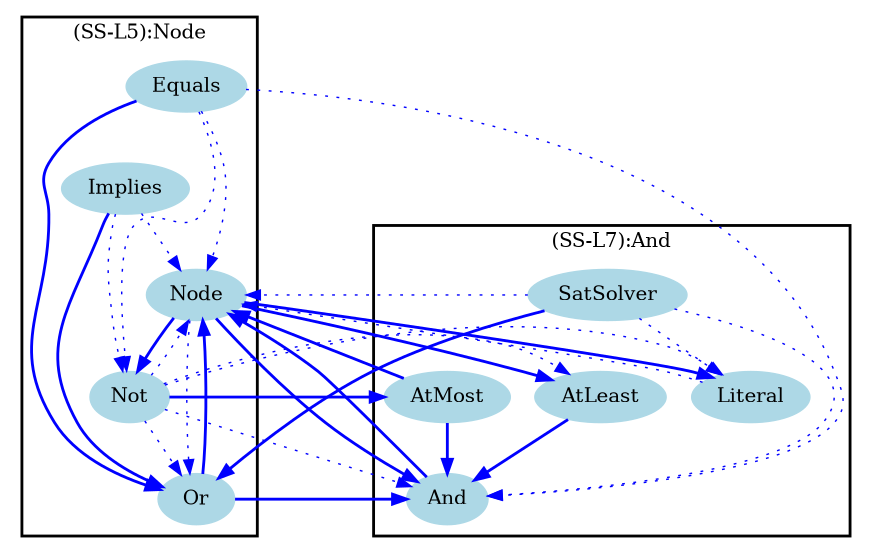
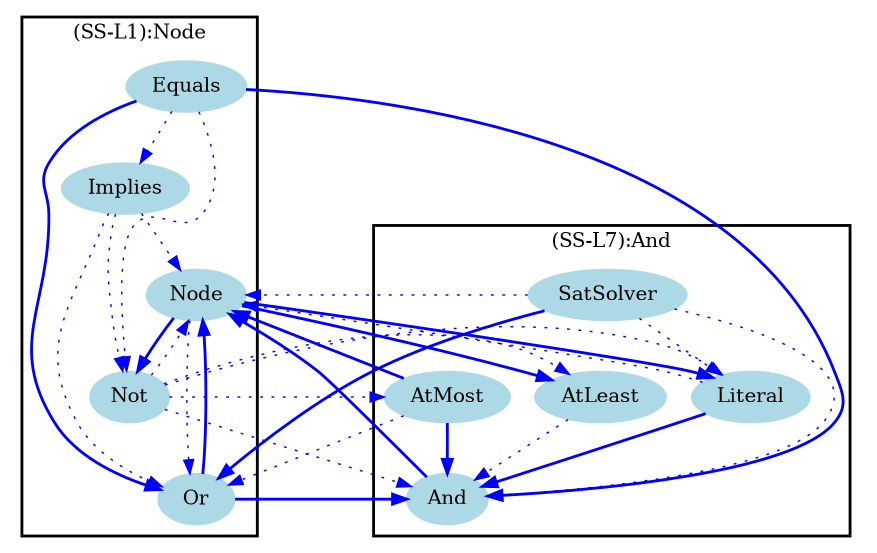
(140, 33) -> (140, 33)
(226, 182) -> (160, 131)
(751, 256) -> (751, 256)
(58, 362) -> (58, 362)
(270, 397) -> (270, 397)
(318, 416) -> (601, 448)
(159, 442) -> (323, 448)
(528, 446) -> (528, 446)
